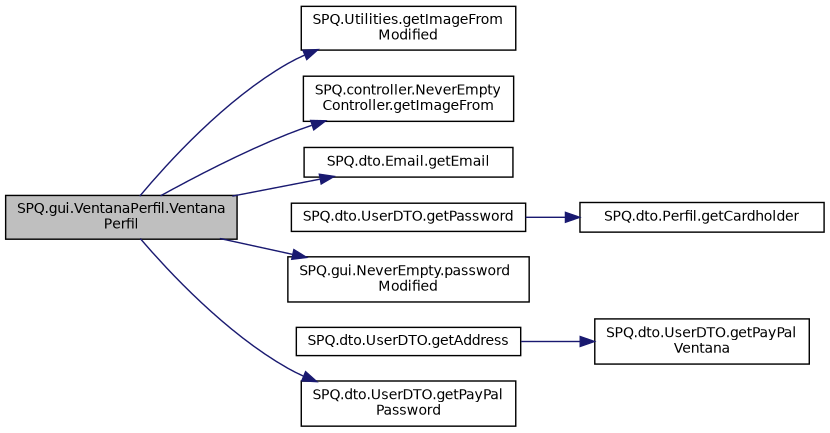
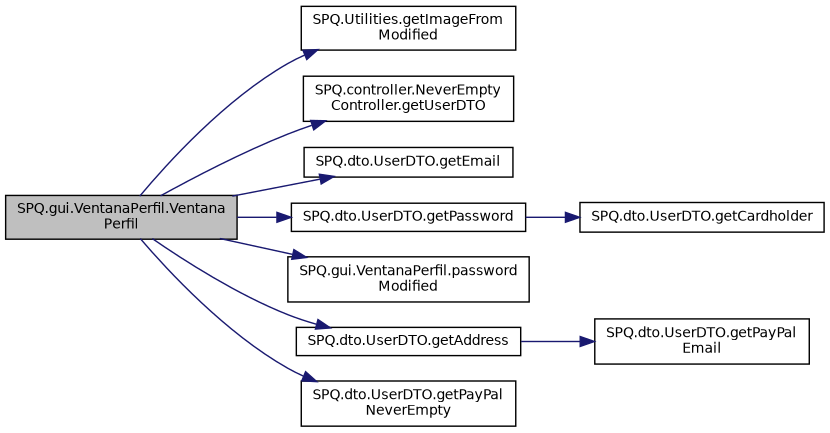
(409, 99) -> (409, 99)
(409, 162) -> (409, 162)
none -> (257, 217)
(702, 217) -> (702, 217)
(409, 279) -> (409, 279)
none -> (231, 288)
(702, 341) -> (702, 341)
(409, 404) -> (409, 404)
